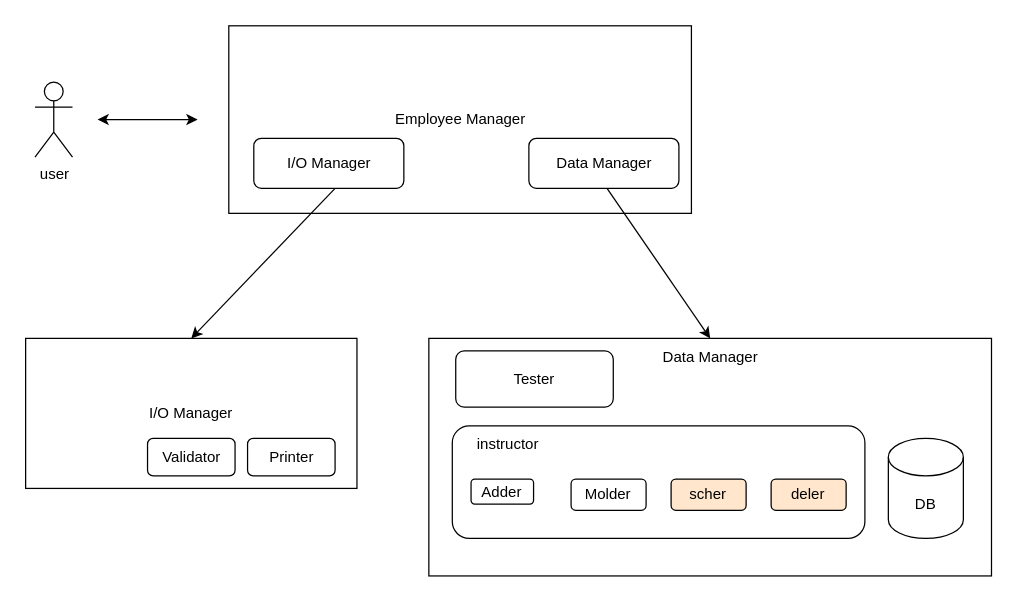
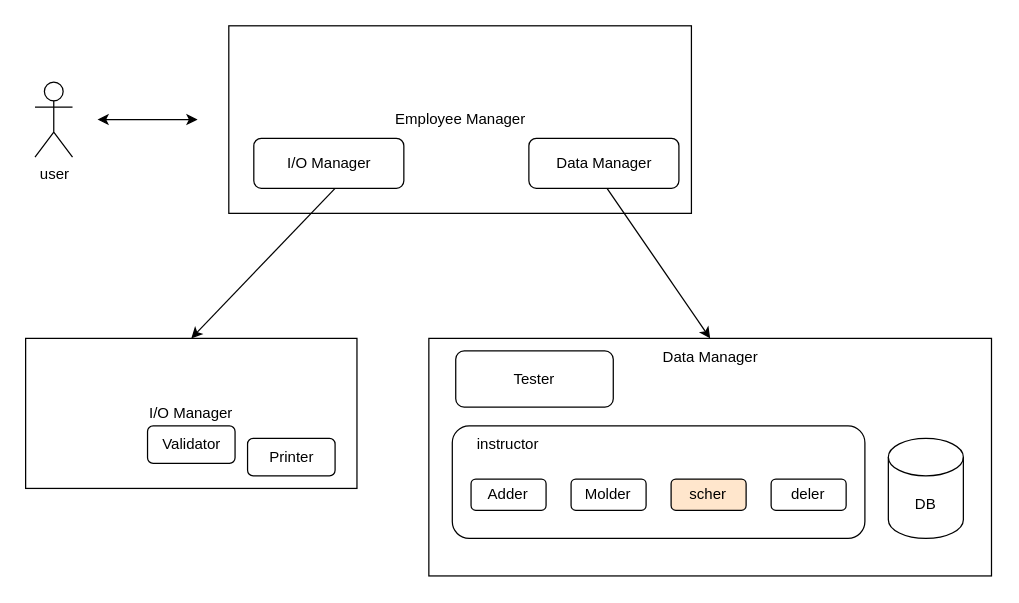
(191, 457) -> (191, 444)
(502, 491) -> (508, 494)
(808, 494) -> (808, 494)
